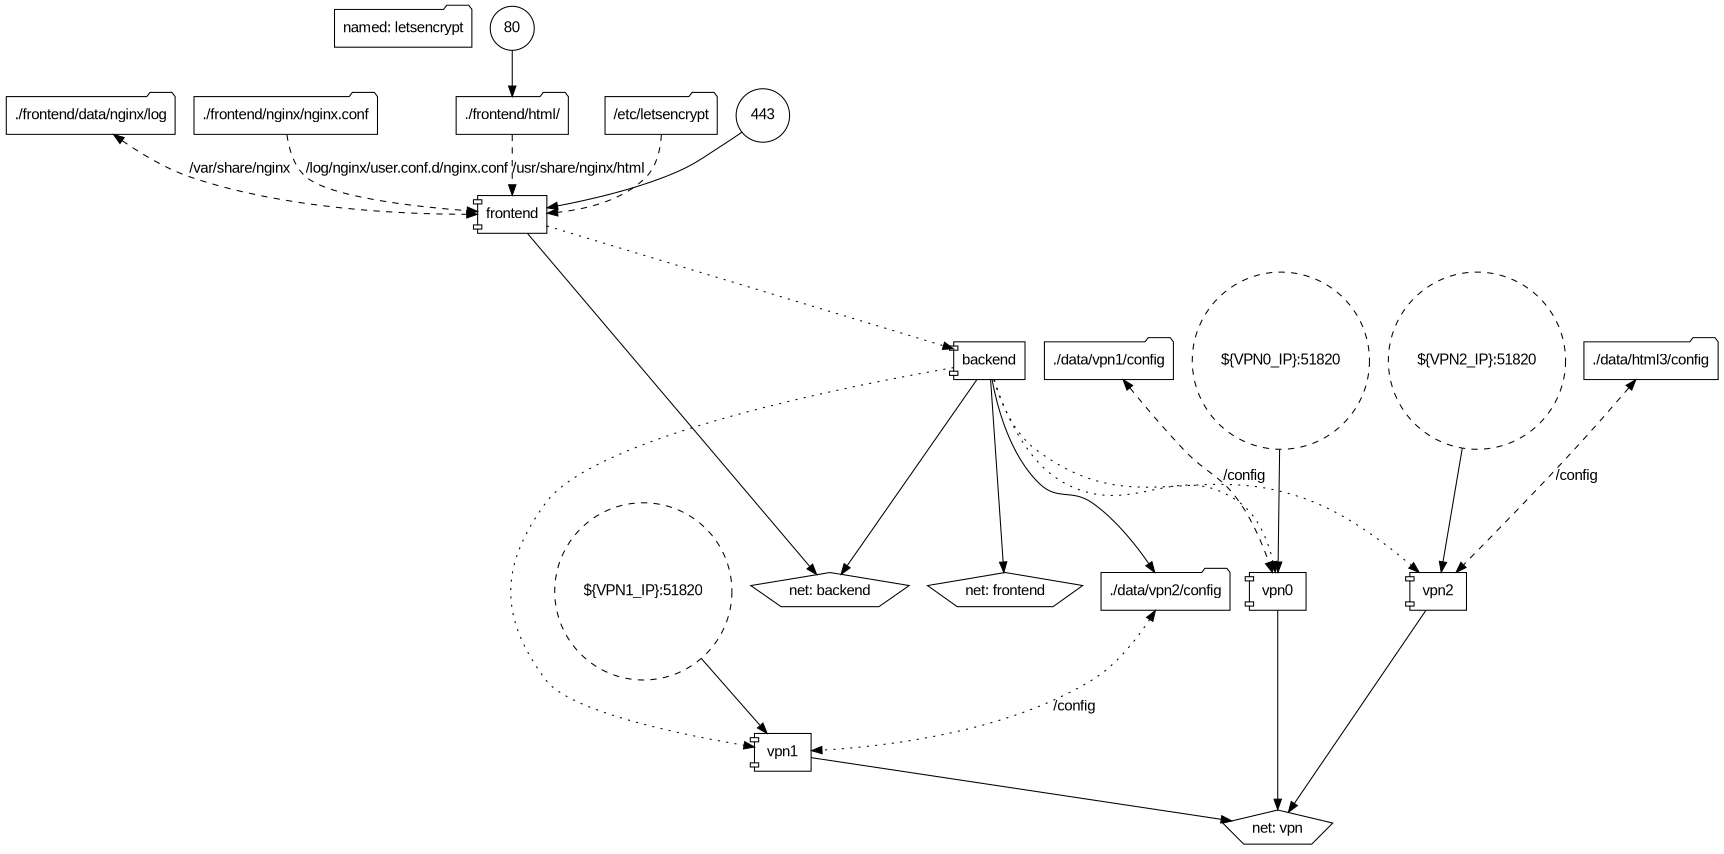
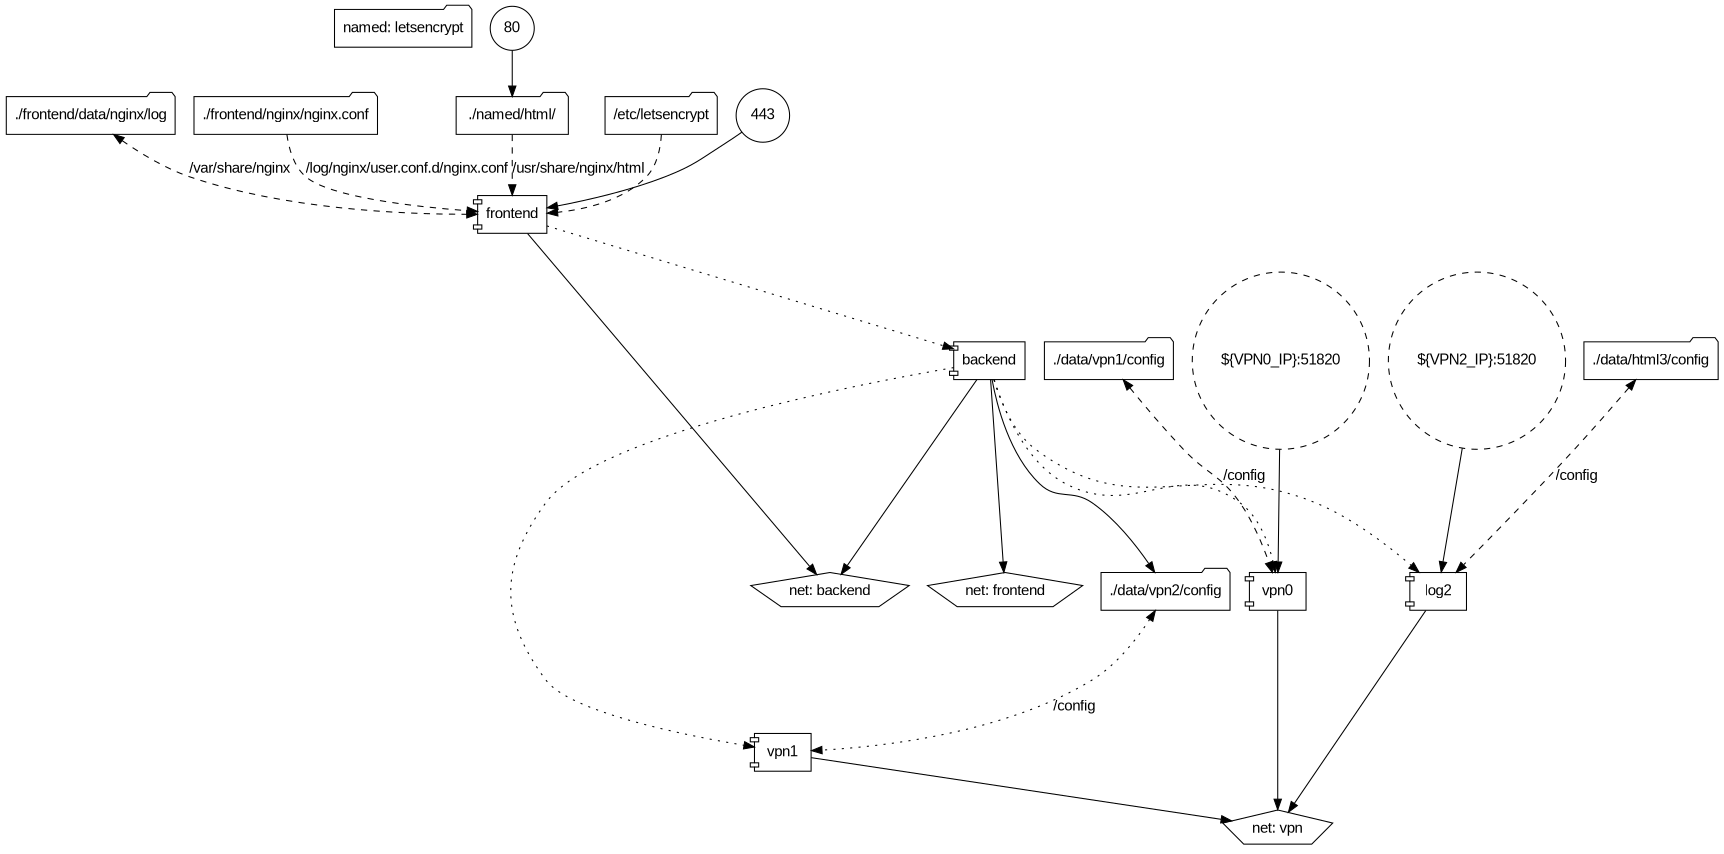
(512, 115) -> (512, 115)
(643, 591) -> none
(1438, 591) -> (1438, 591)
